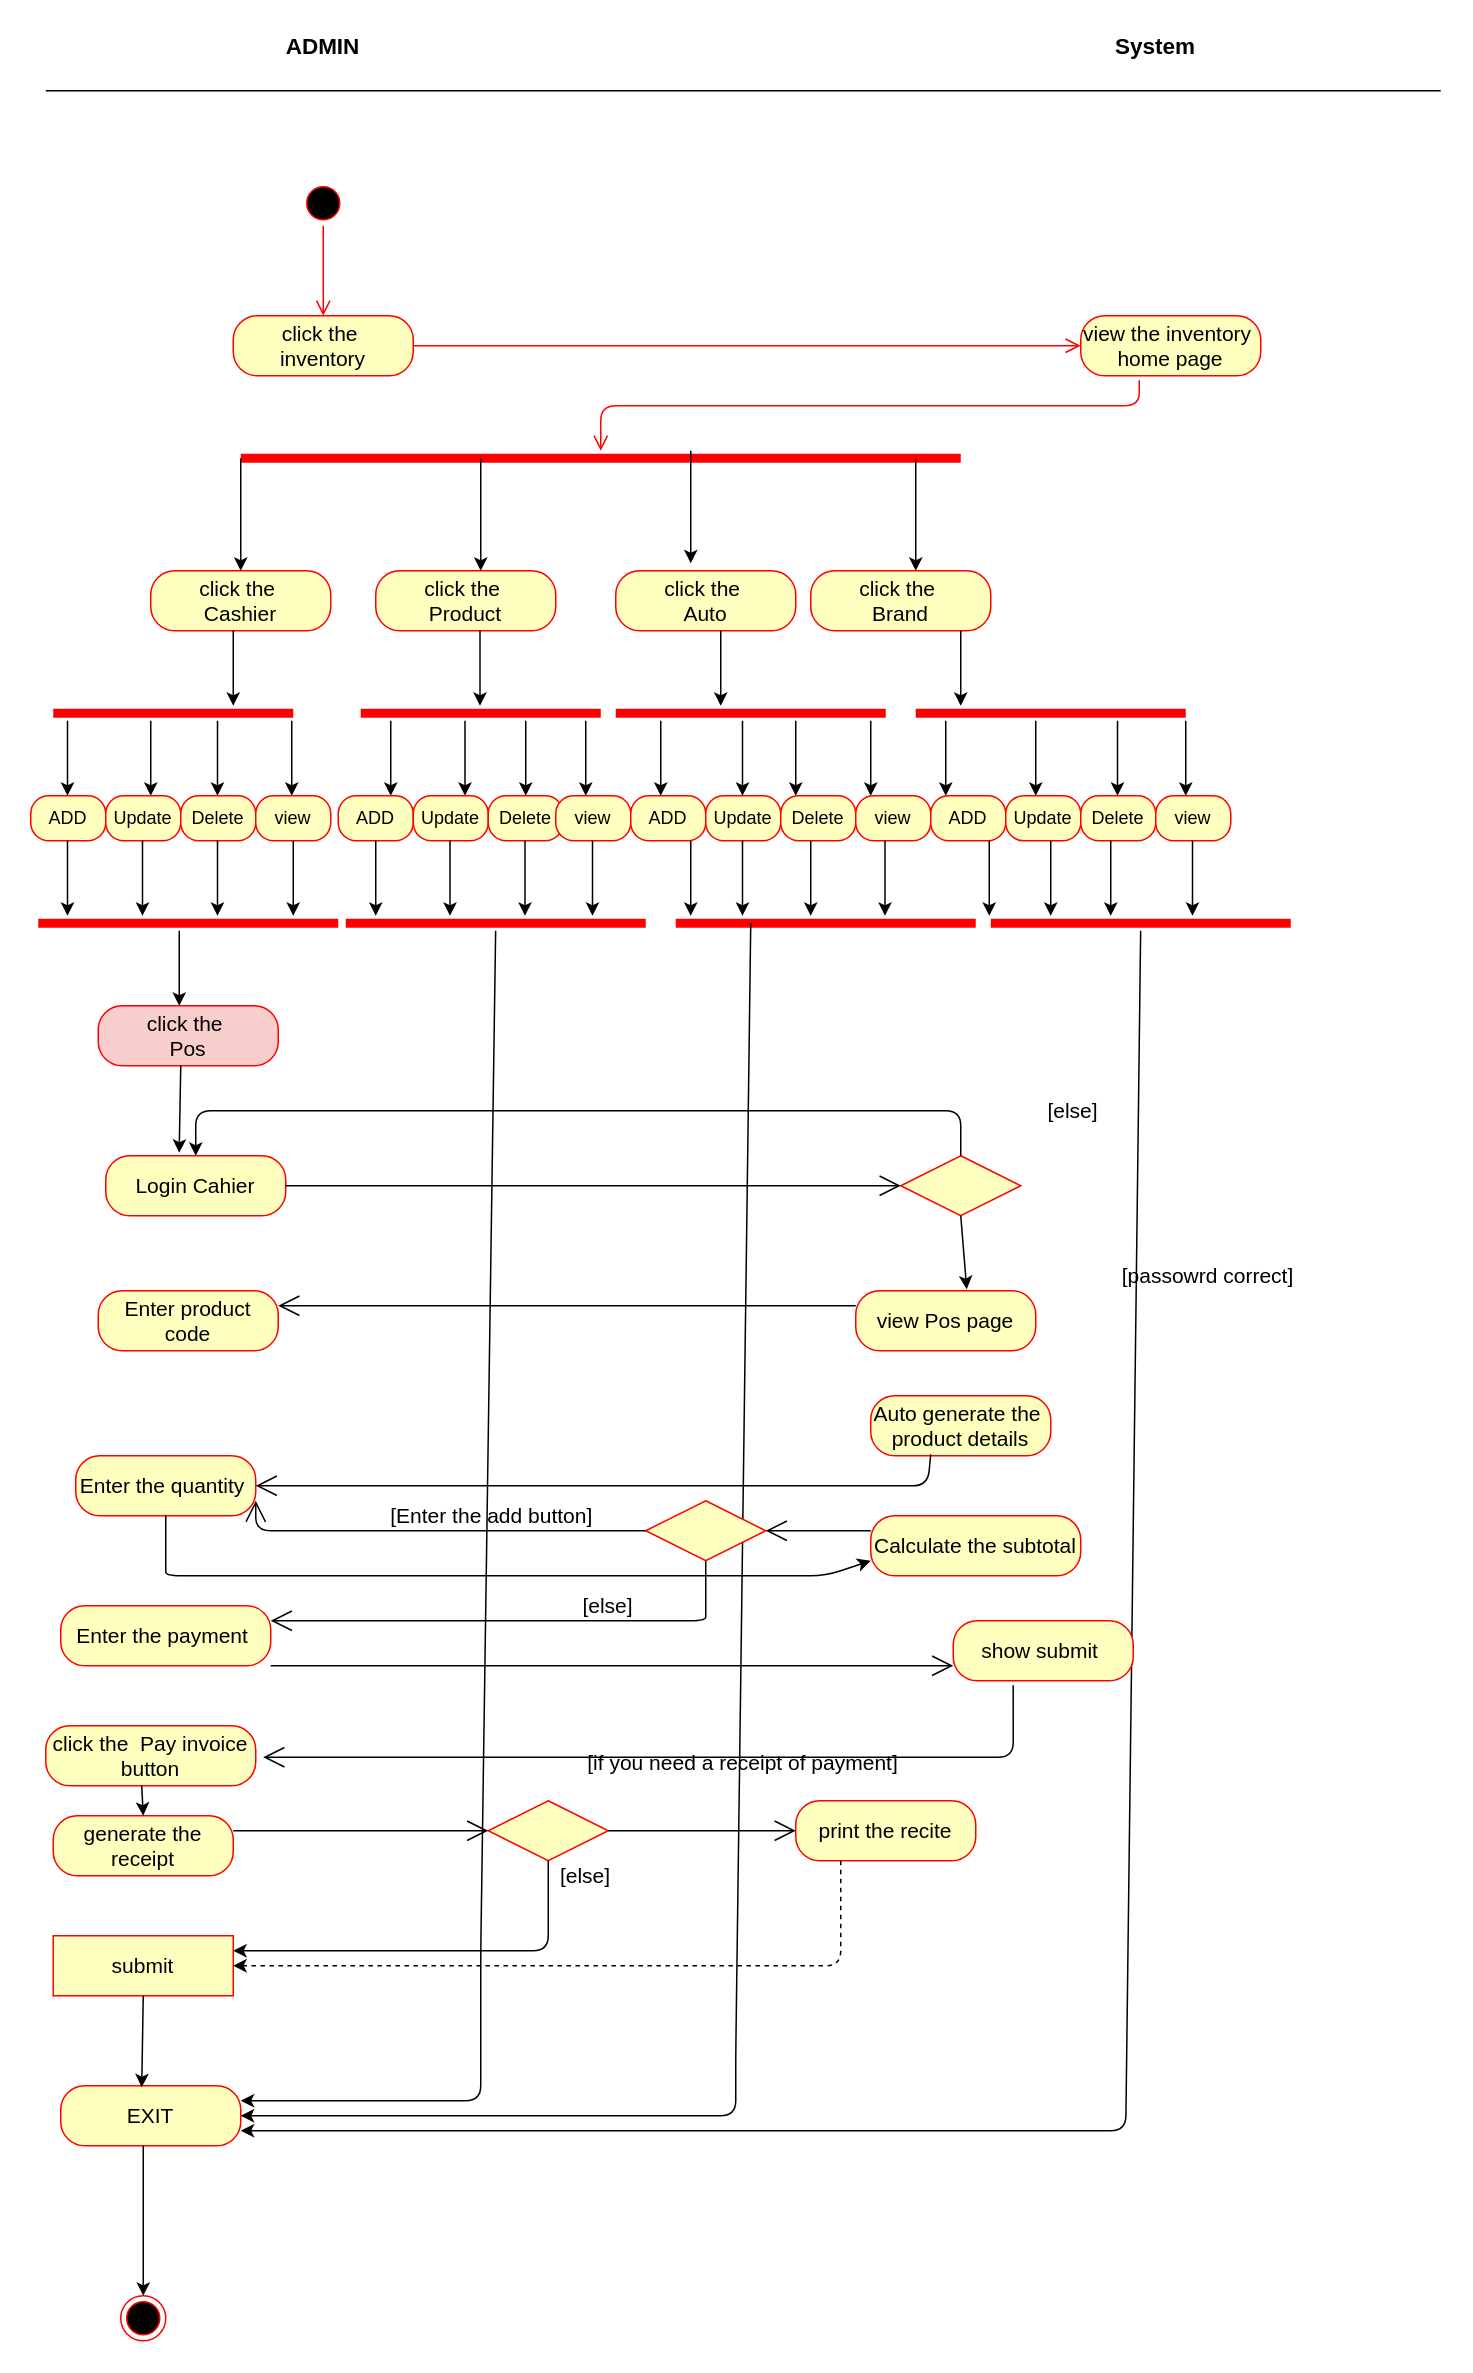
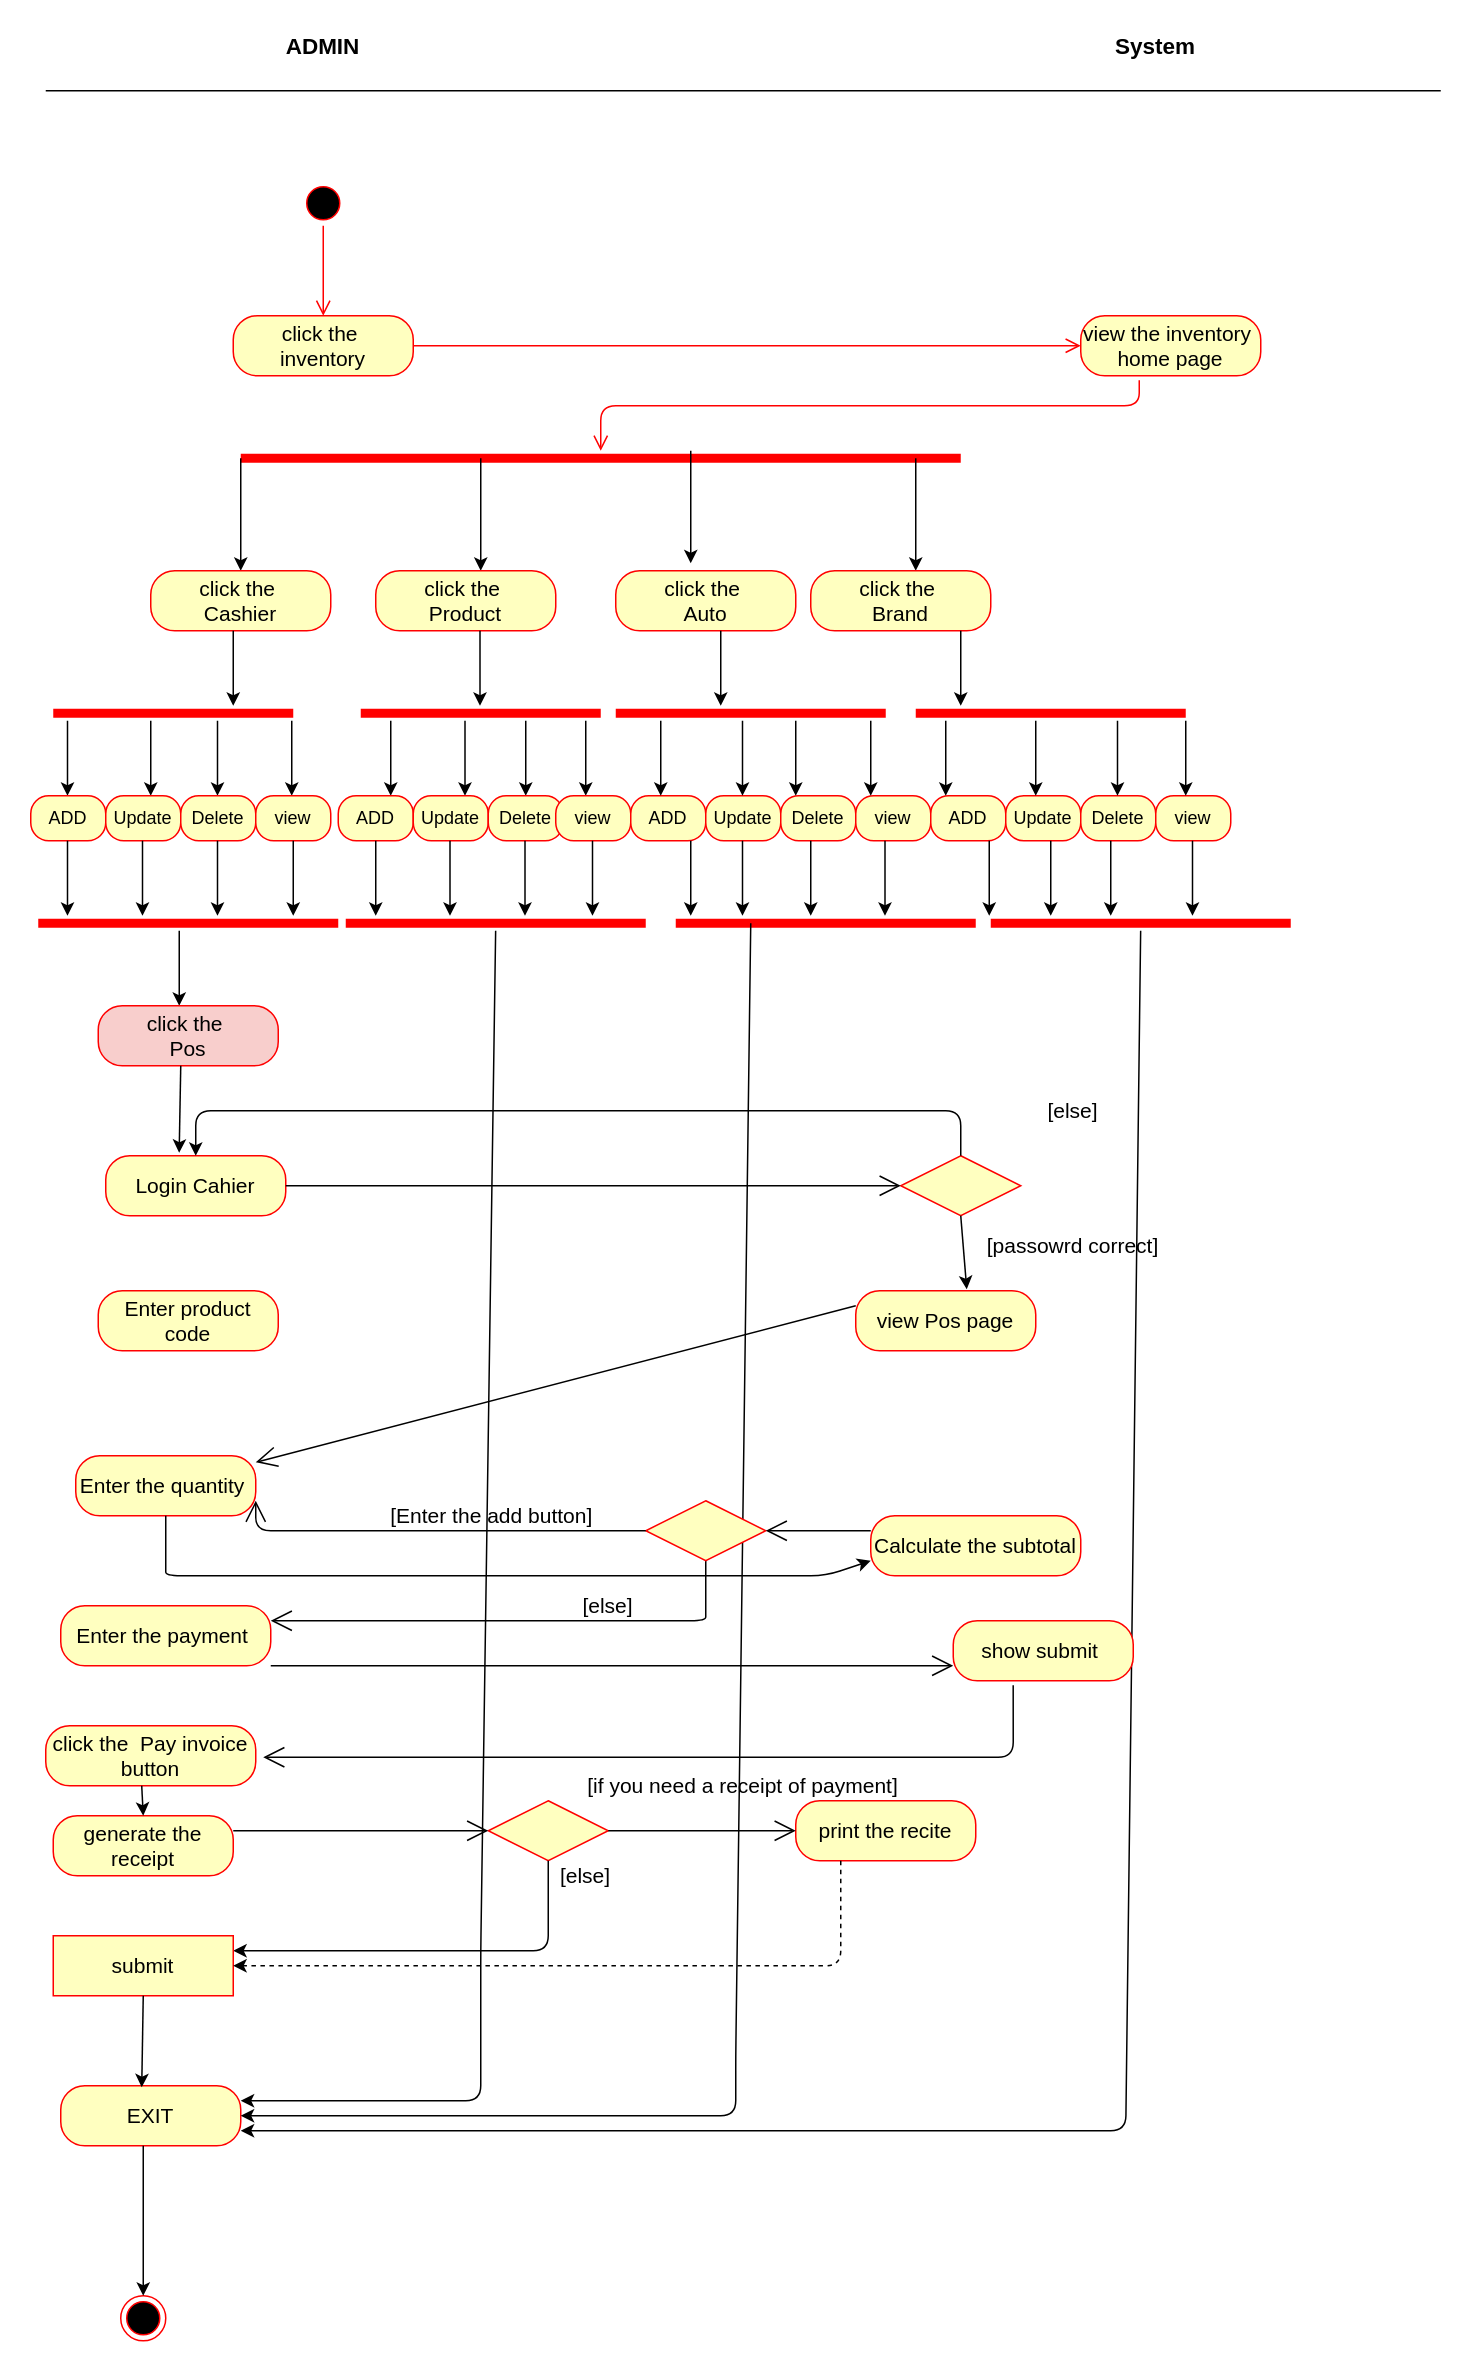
(1208, 1276) -> (1073, 1246)
(569, 1306) -> (557, 1384)
(961, 1426) -> none
(593, 1486) -> none
(743, 1763) -> (743, 1786)
